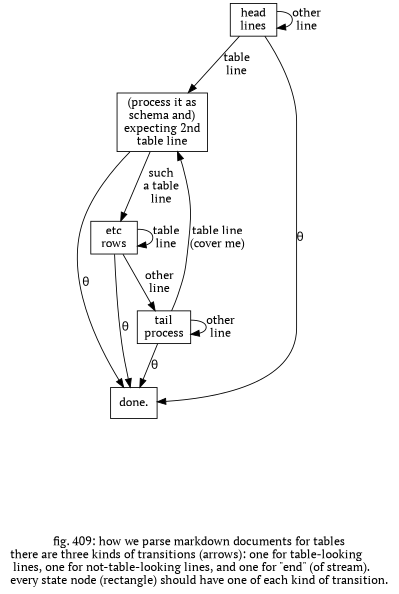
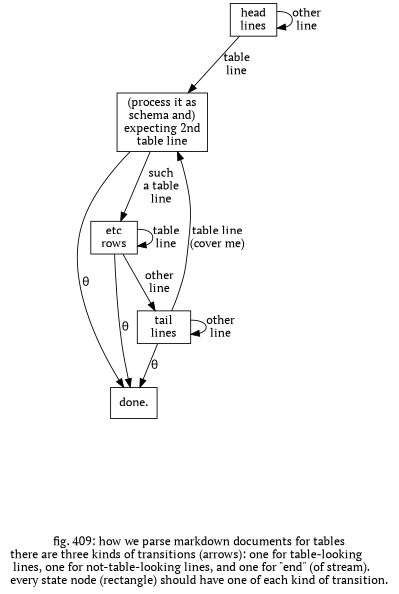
(297, 261) -> none
(164, 327) -> (164, 327)
